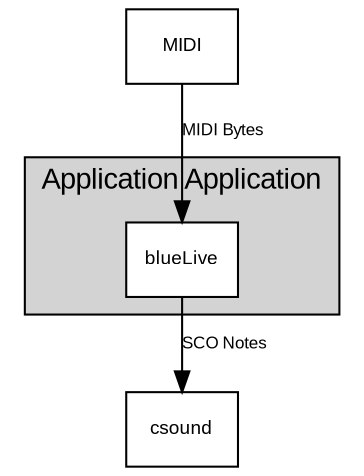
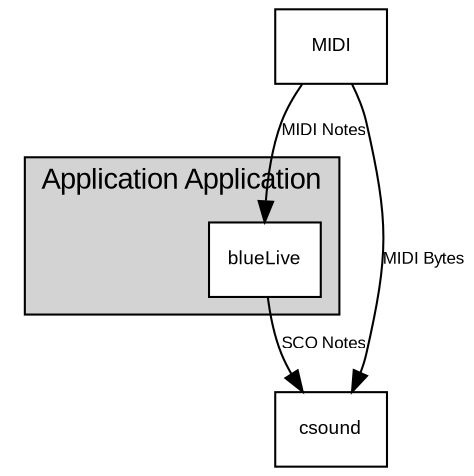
(224, 131) -> (324, 131)
none -> (383, 228)
